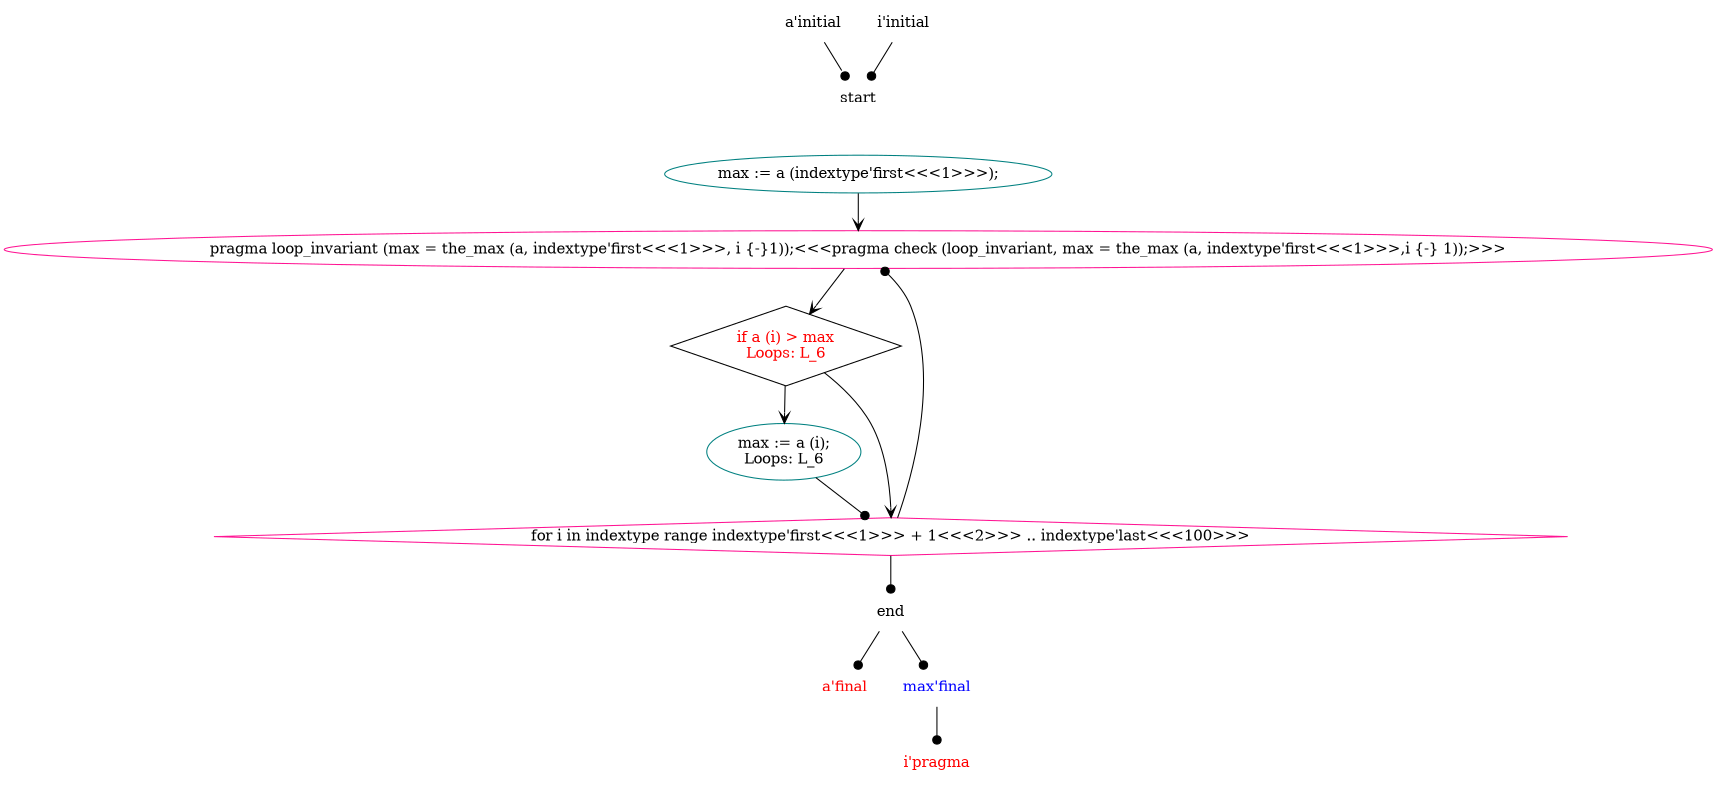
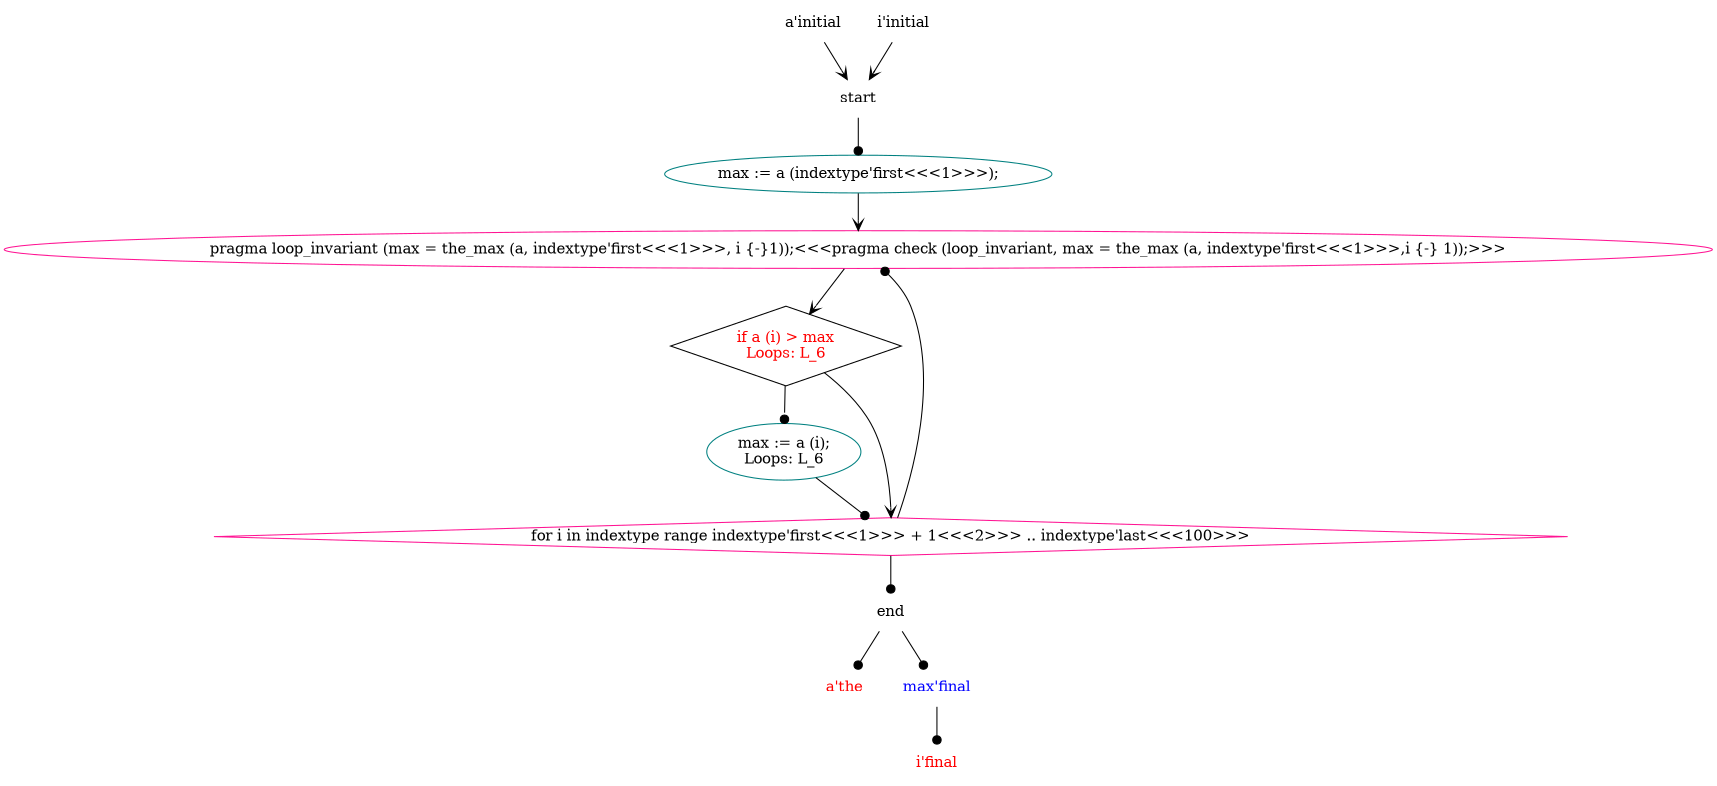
(833, 56) -> (833, 56)
(883, 57) -> (883, 57)
none -> (858, 132)
(785, 399) -> (785, 399)
(845, 688) -> (845, 688)
(937, 763) -> (937, 763)
